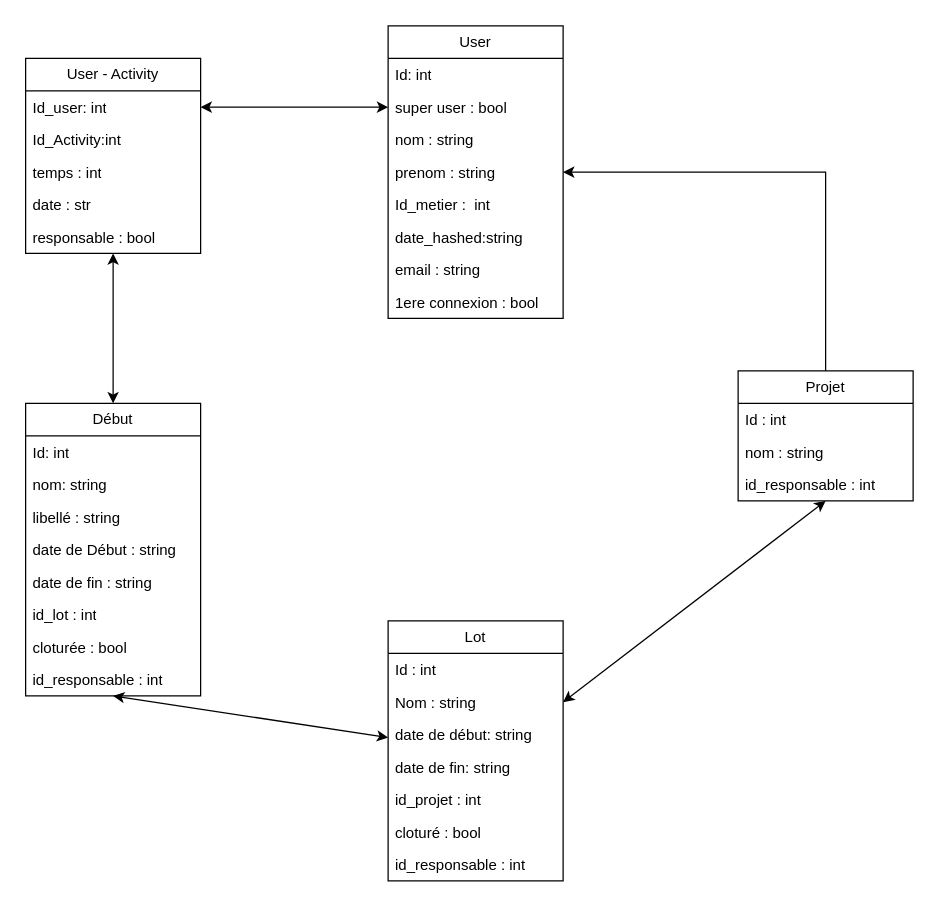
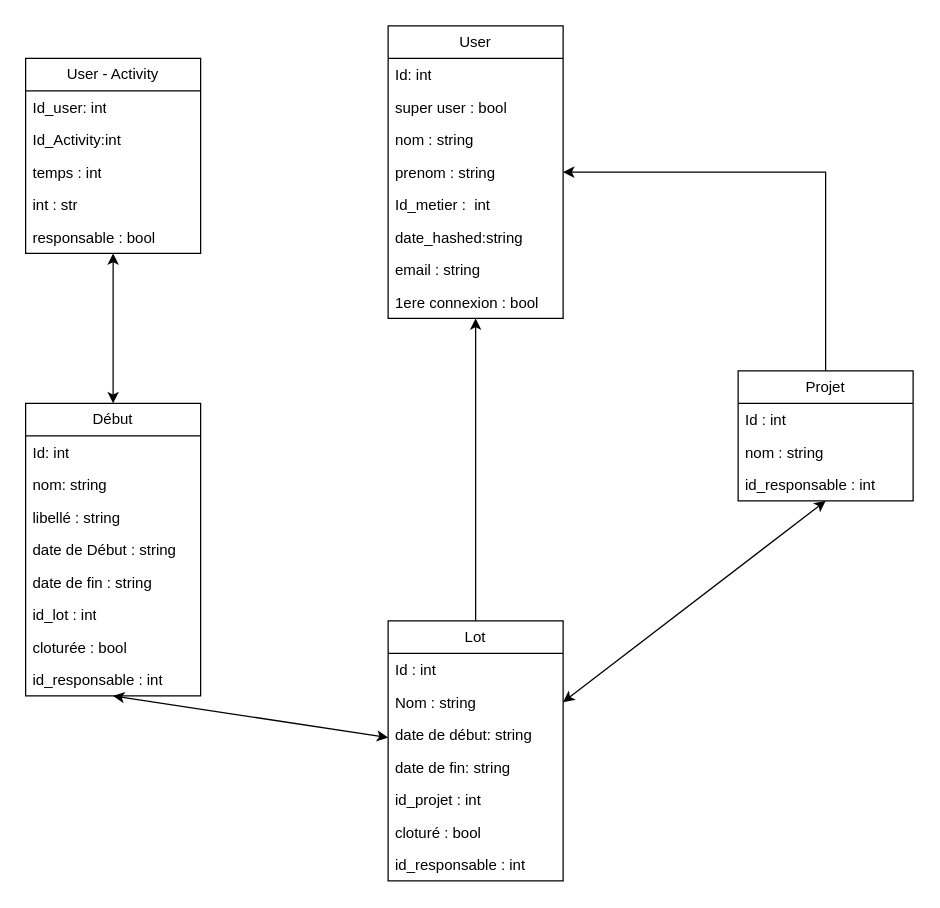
(295, 107) -> none
(69, 206) -> (63, 206)
none -> (476, 472)
